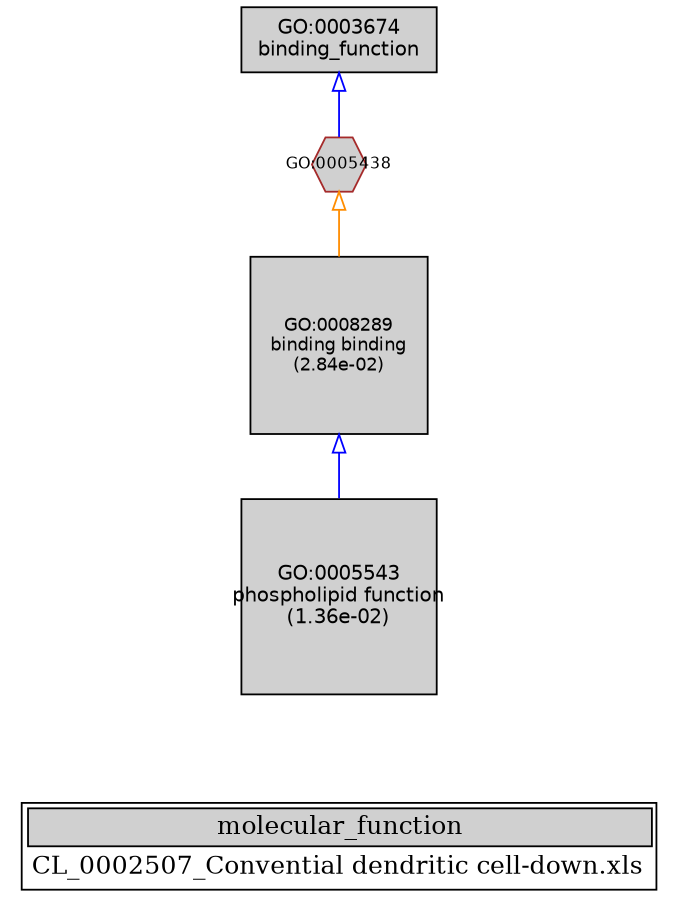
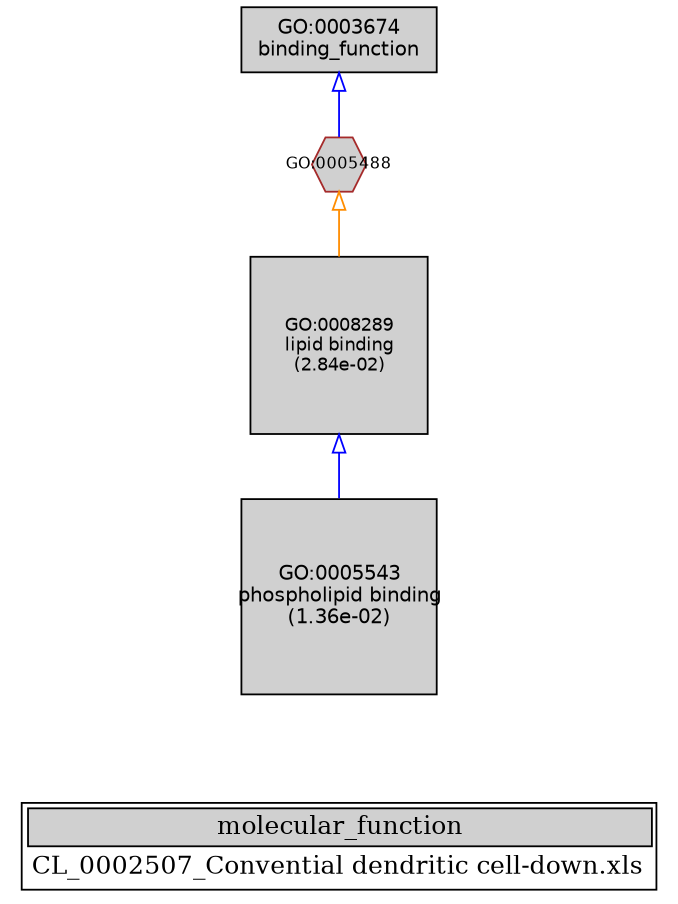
(339, 165) -> (339, 165)
(339, 345) -> (340, 345)
(339, 596) -> (340, 596)
